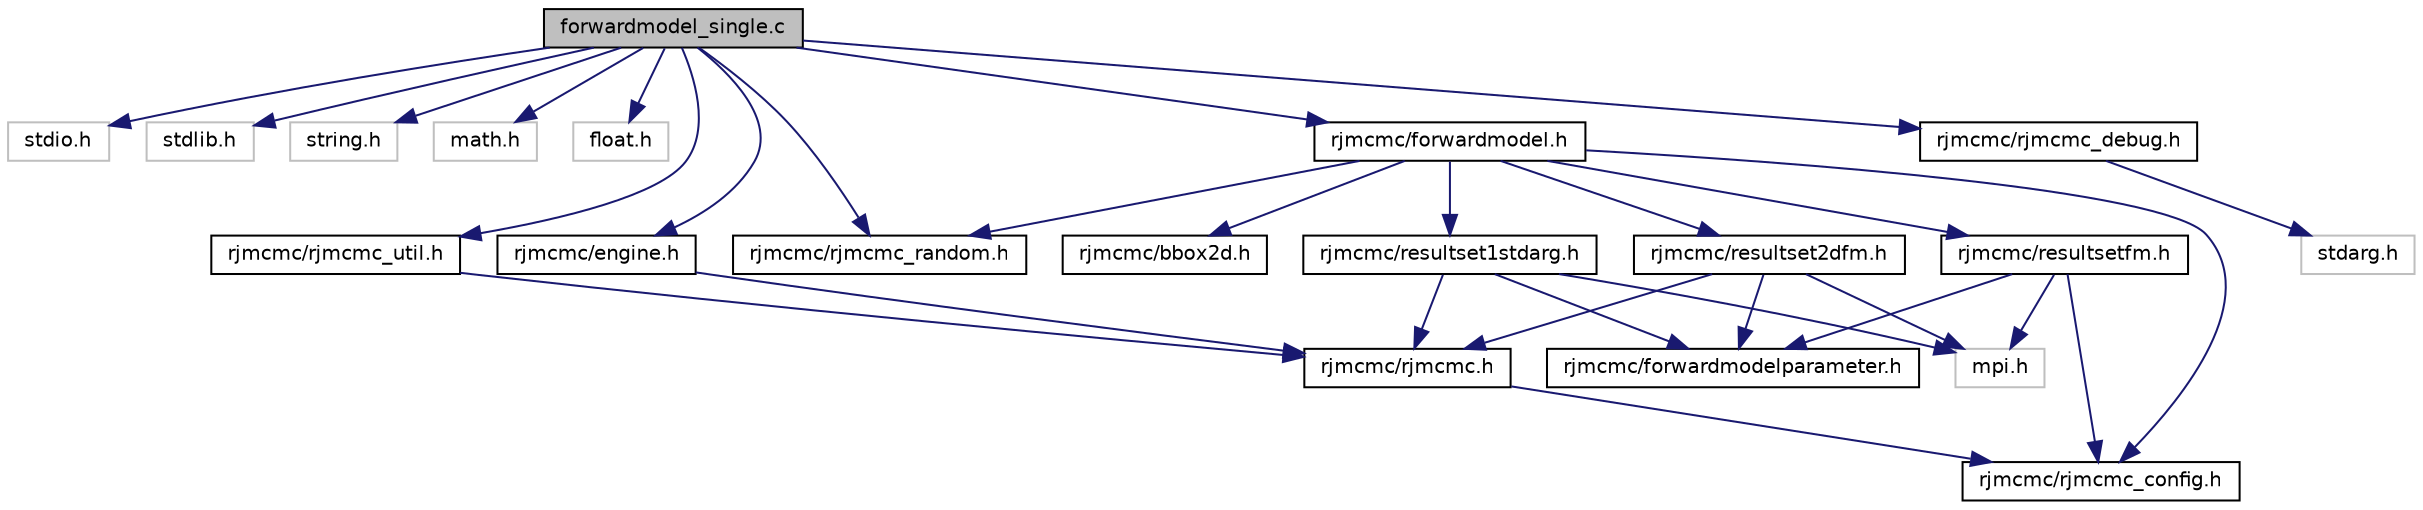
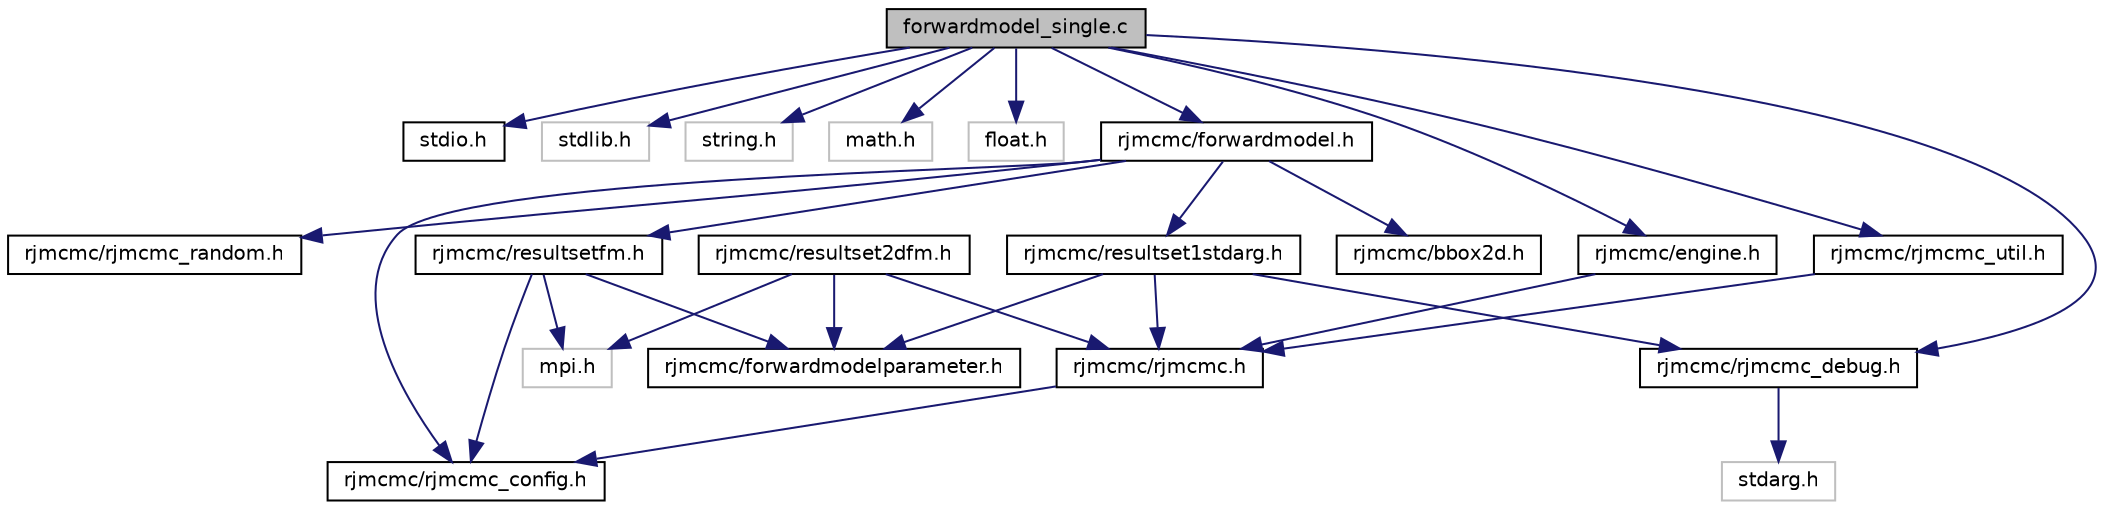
(789, 124) -> none
(59, 142) -> (454, 142)
(1600, 195) -> none
(1738, 306) -> (1405, 301)
